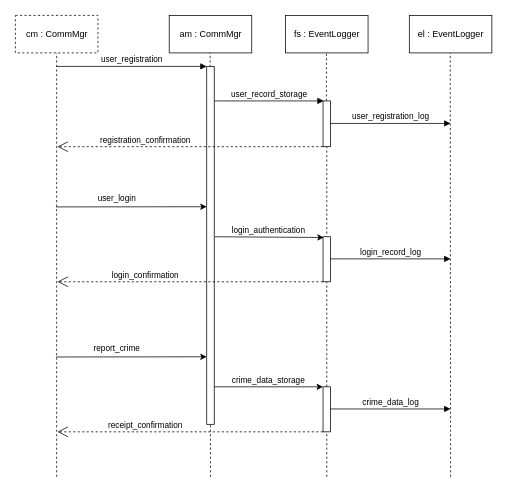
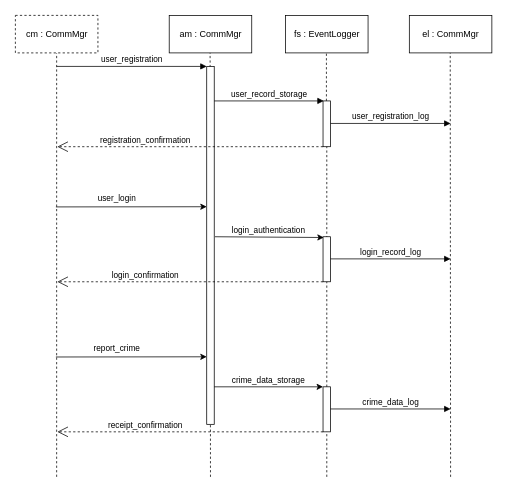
(451, 34) -> (451, 34)
